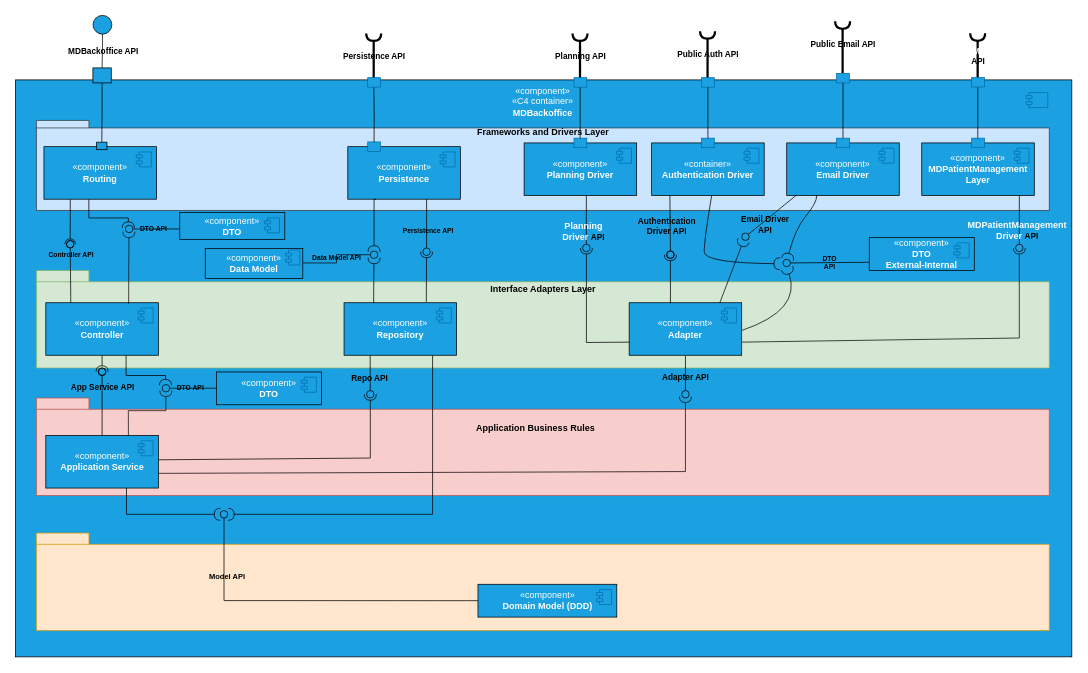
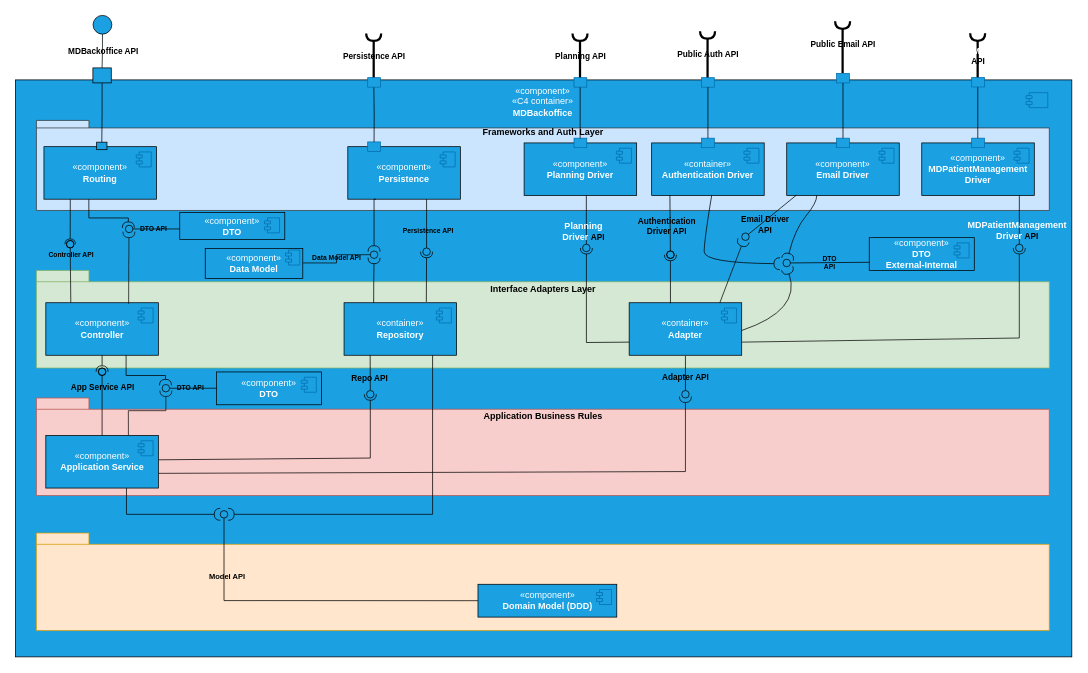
(543, 132) -> (543, 132)
(978, 169) -> (978, 169)
(400, 329) -> (400, 329)
(685, 329) -> (685, 329)
(535, 428) -> (543, 417)
